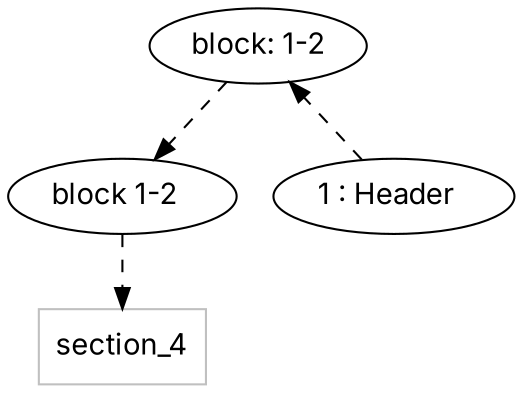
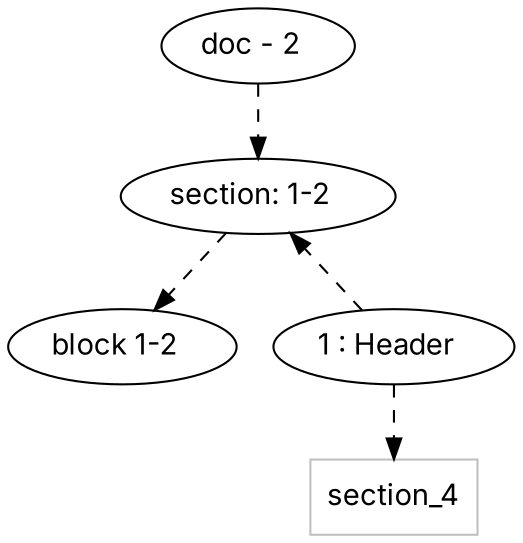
(258, 46) -> (258, 196)
none -> (258, 46)
(122, 261) -> (394, 412)
